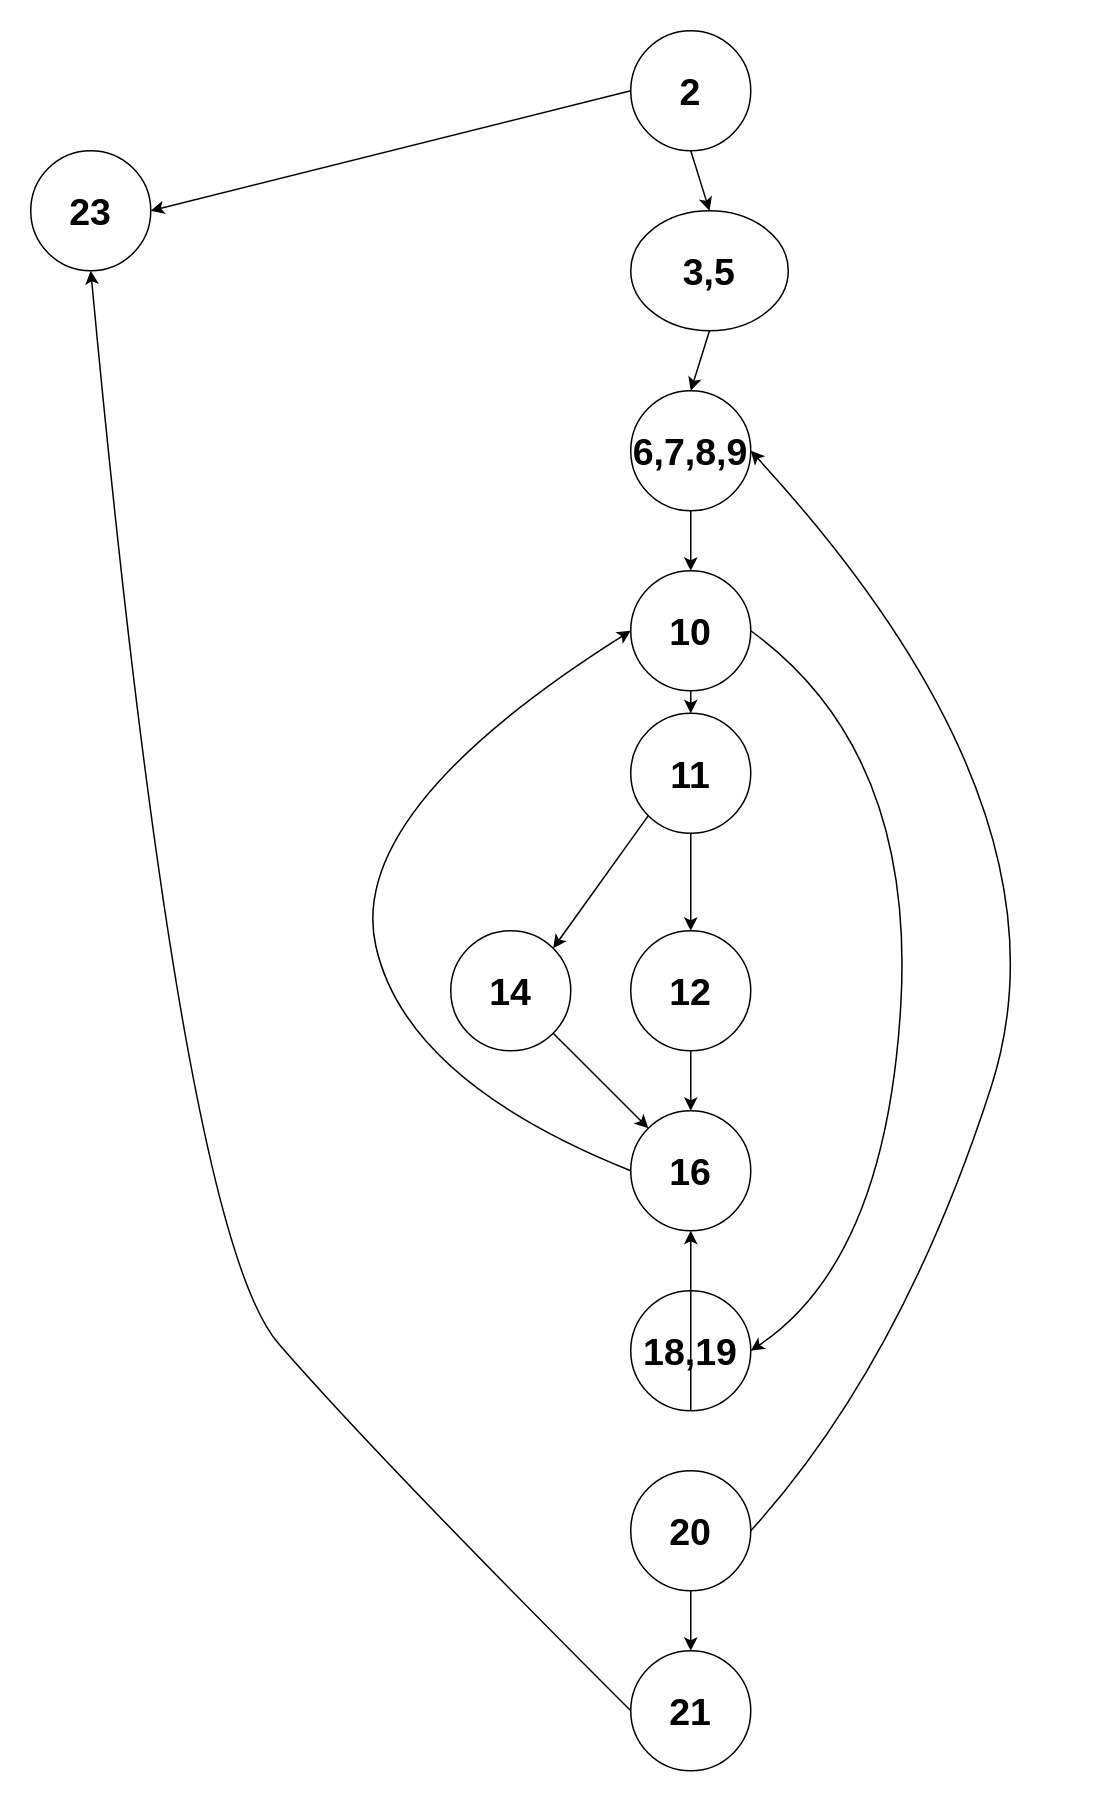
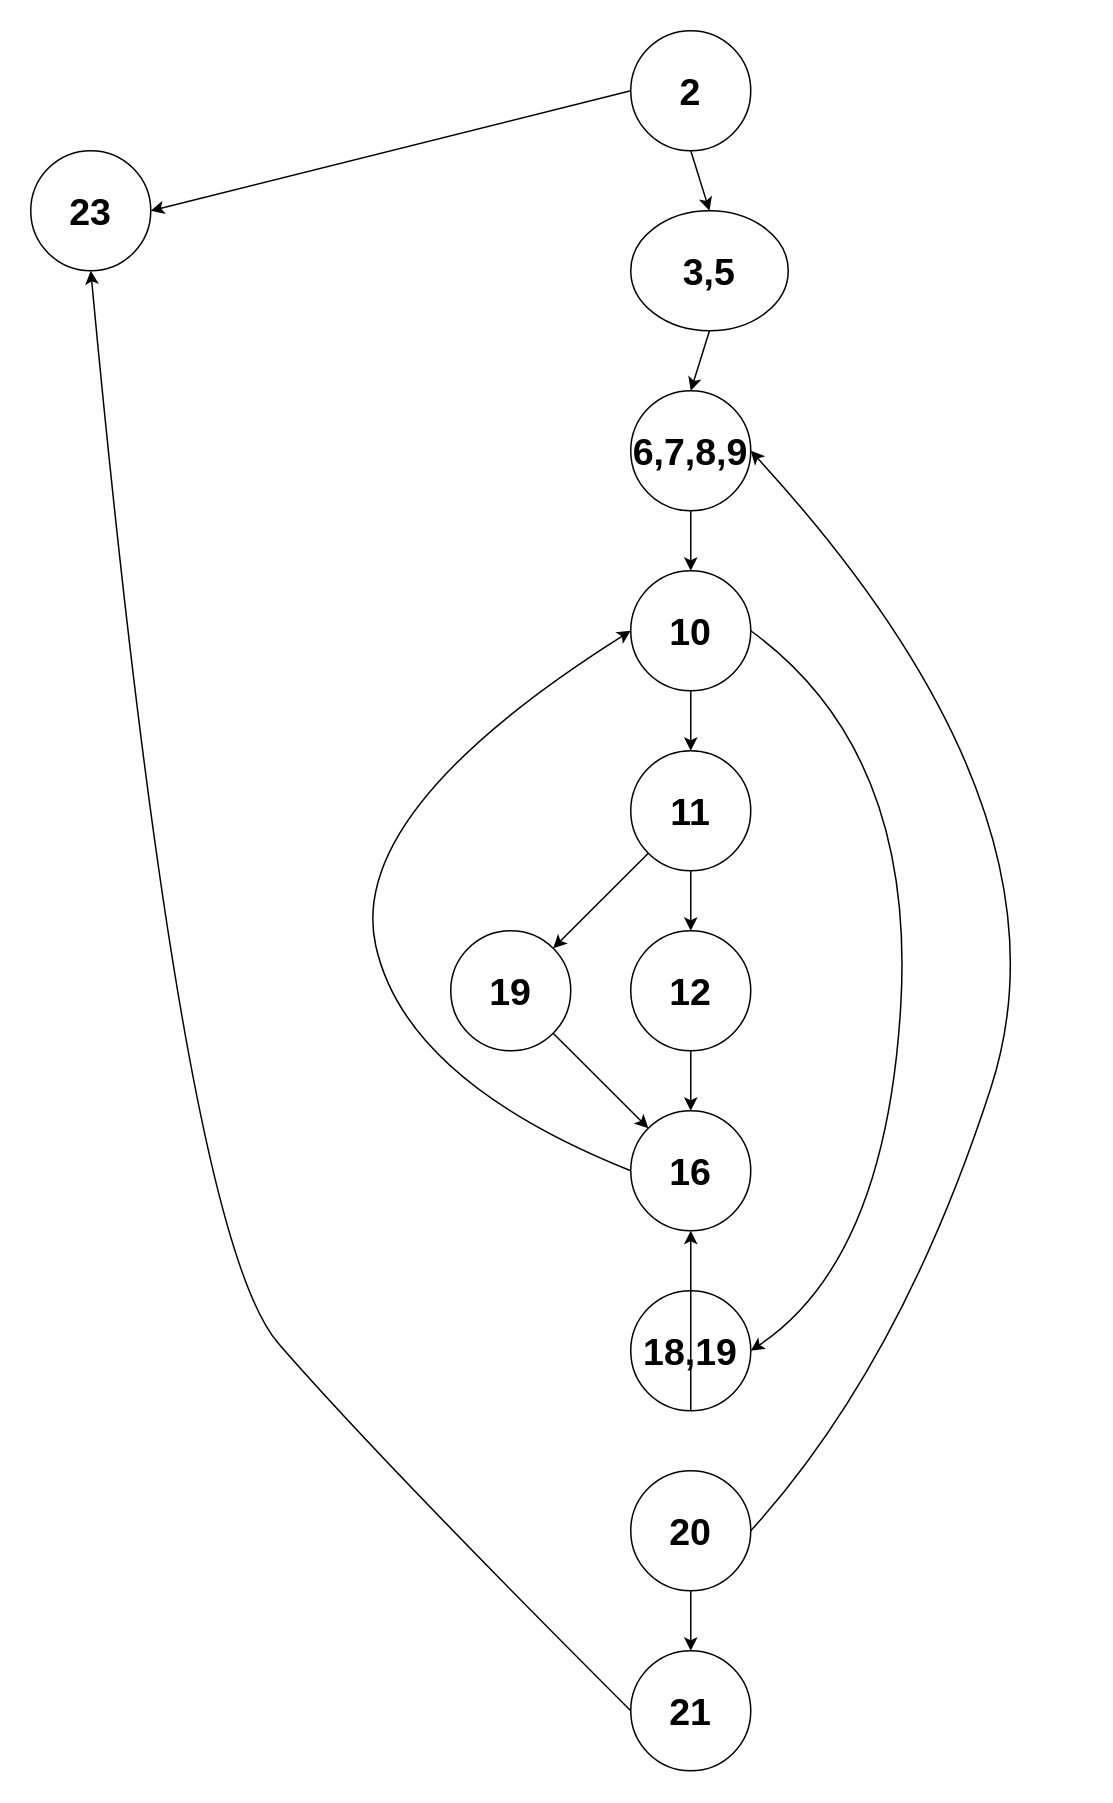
(691, 773) -> (691, 811)
(511, 991) -> (511, 991)
